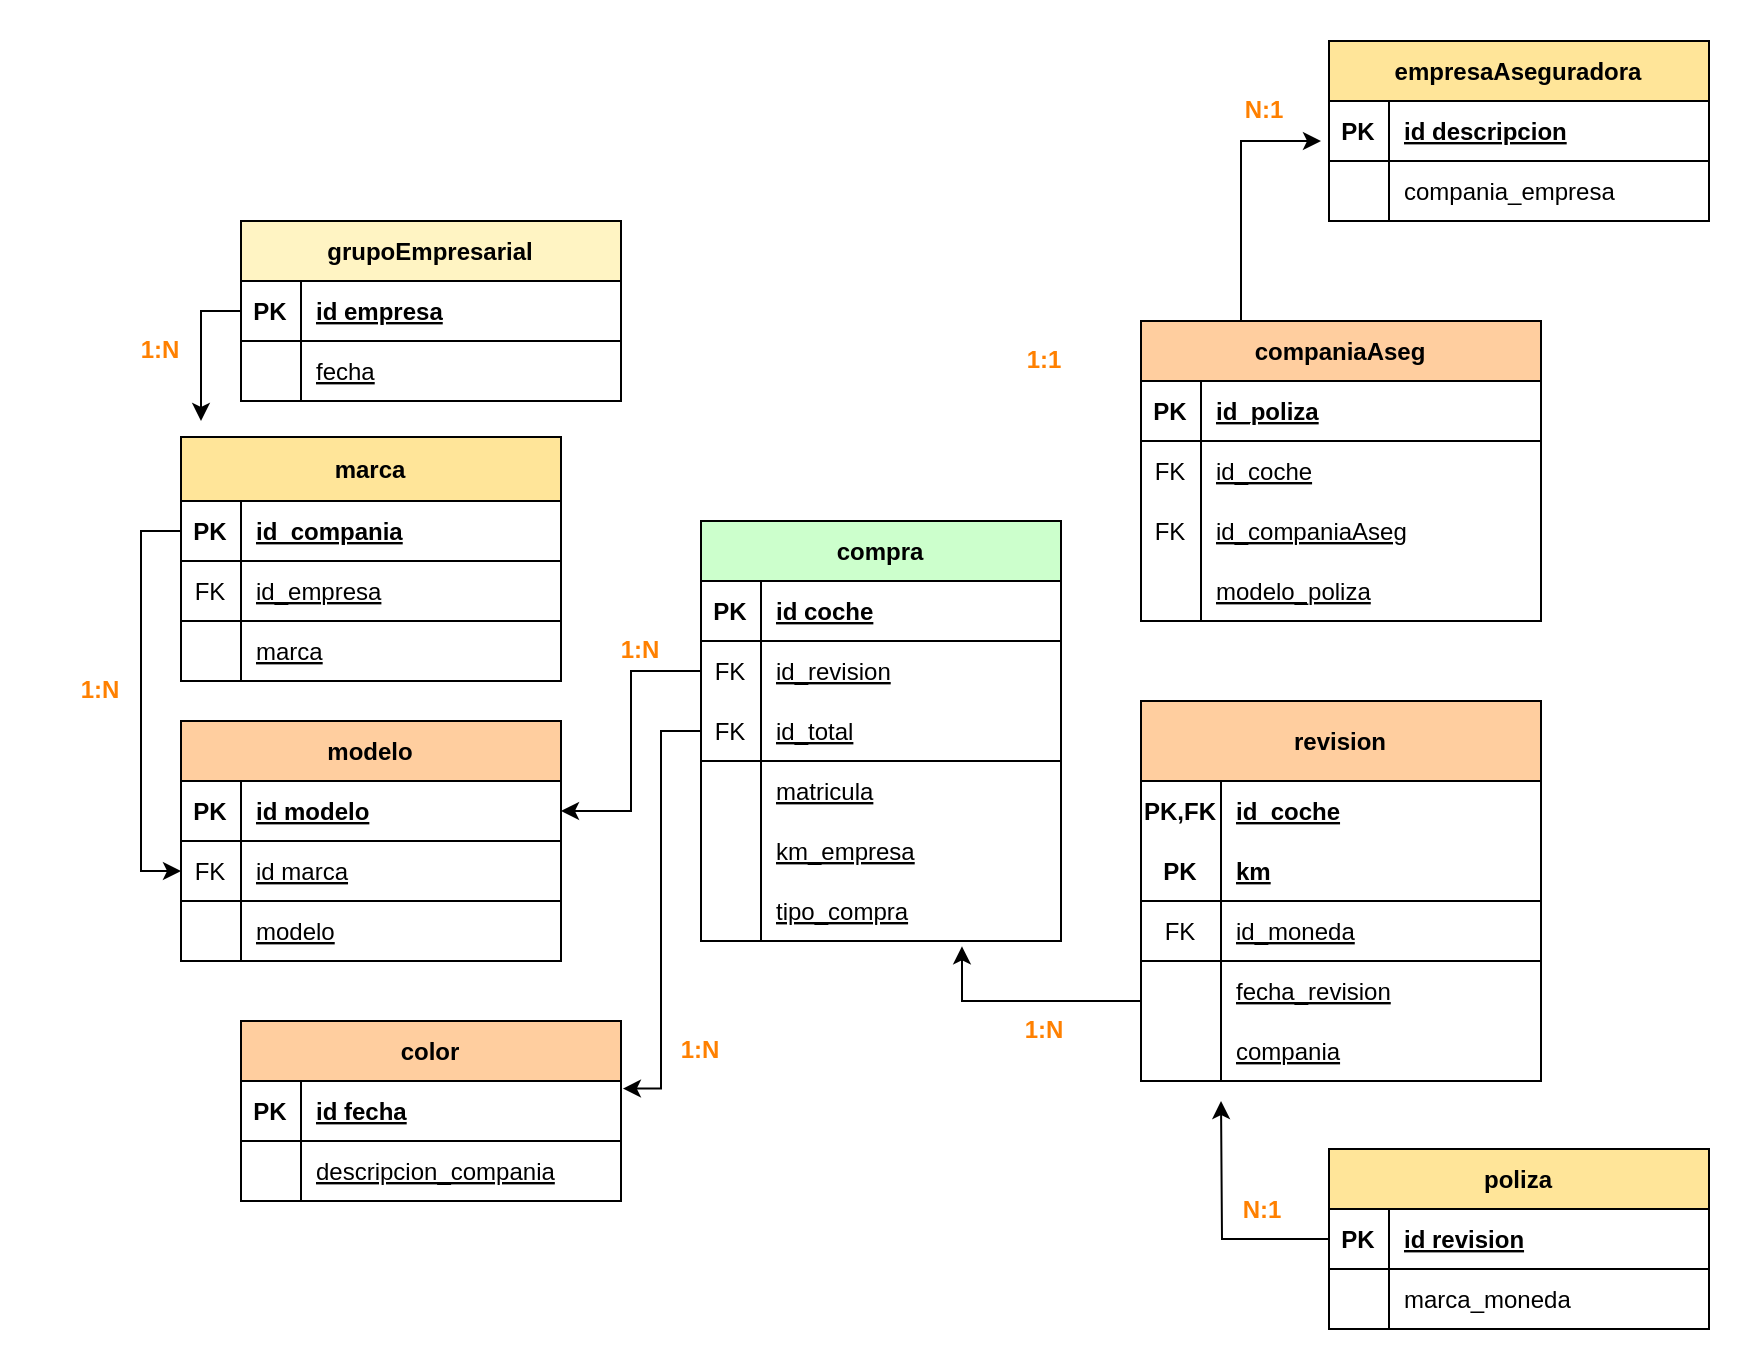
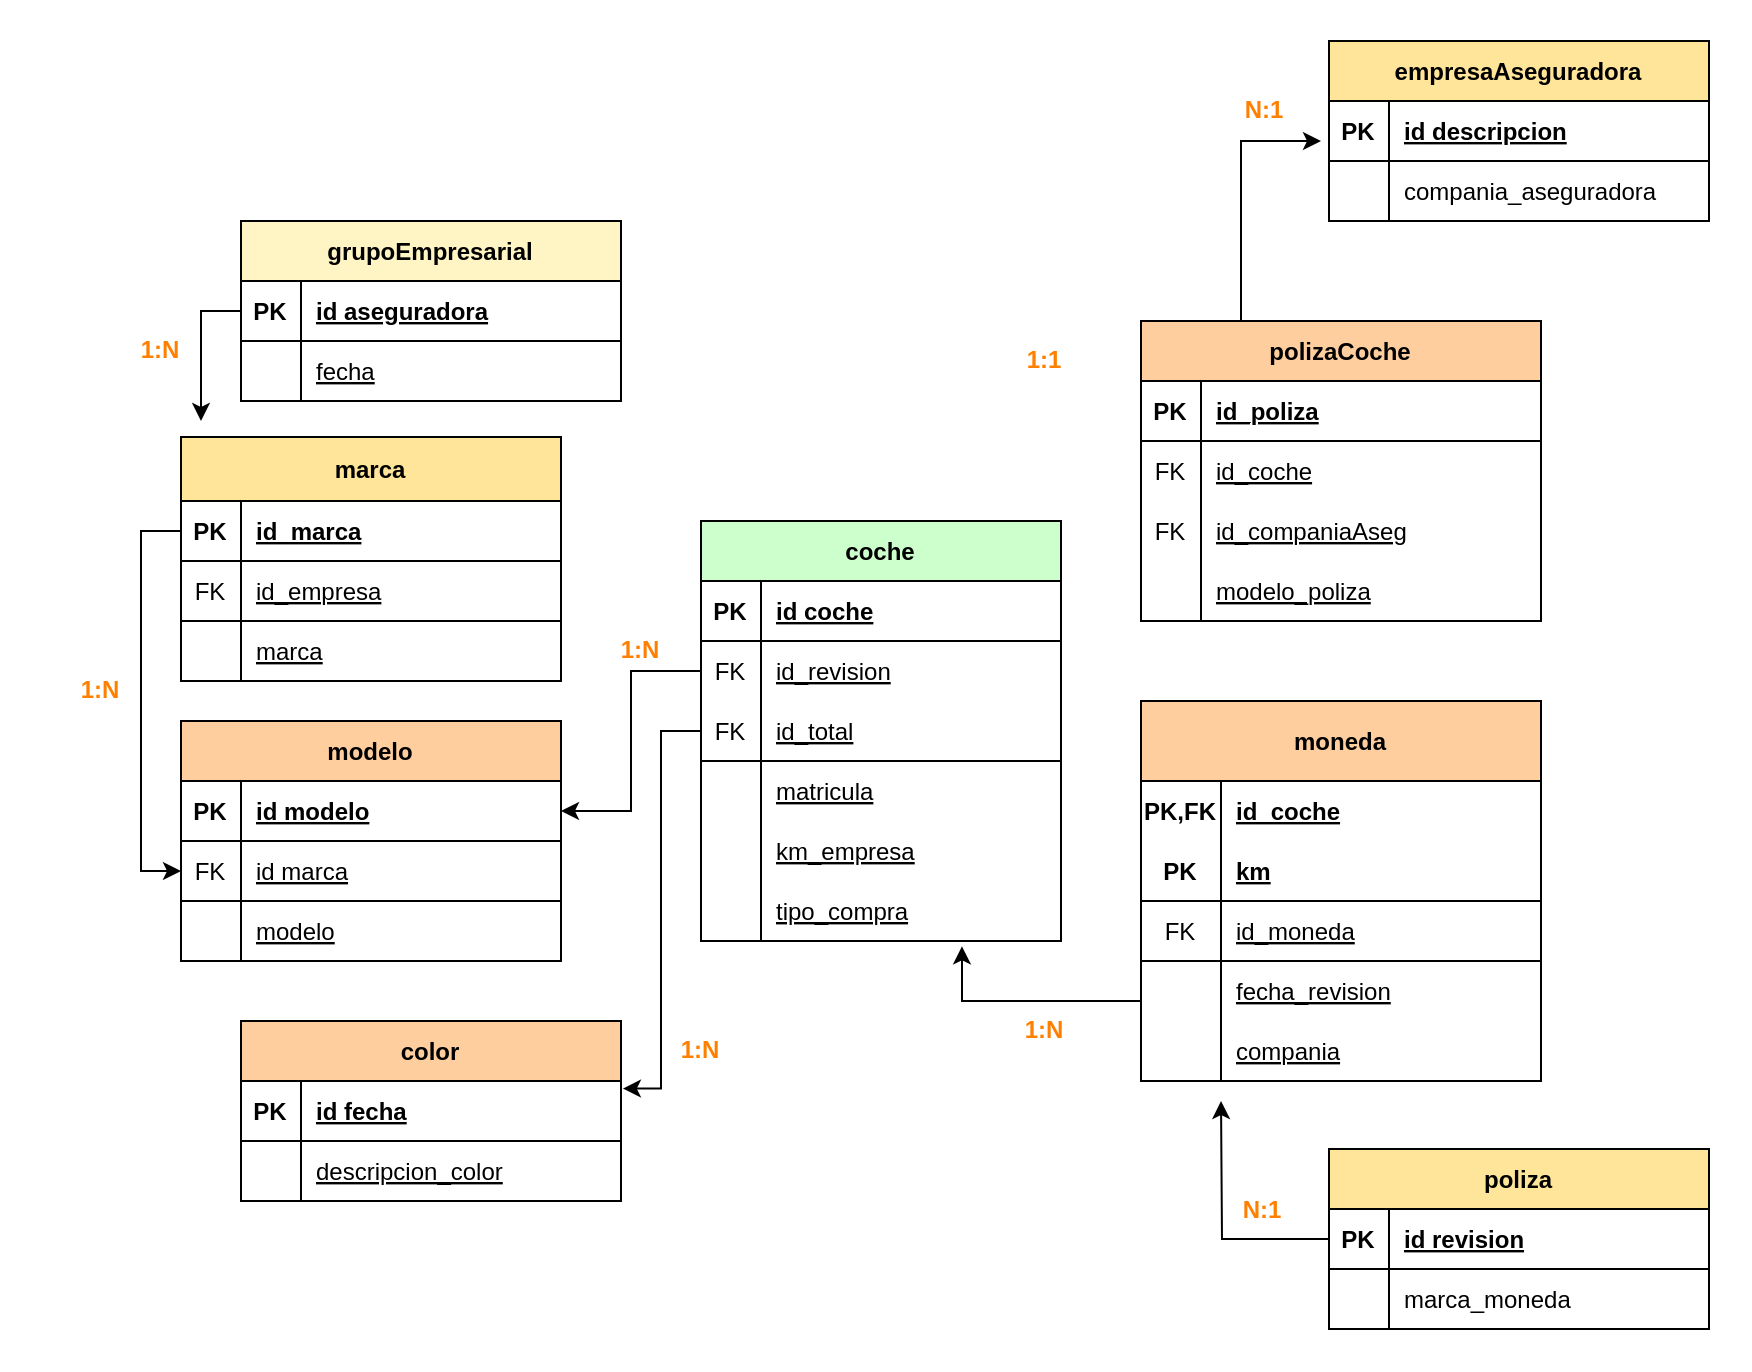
(1508, 192) -> (1535, 192)
(377, 312) -> (404, 312)
(1340, 352) -> (1340, 352)
(324, 532) -> (307, 532)
(880, 552) -> (880, 552)
(1340, 742) -> (1340, 742)
(441, 1172) -> (421, 1172)
